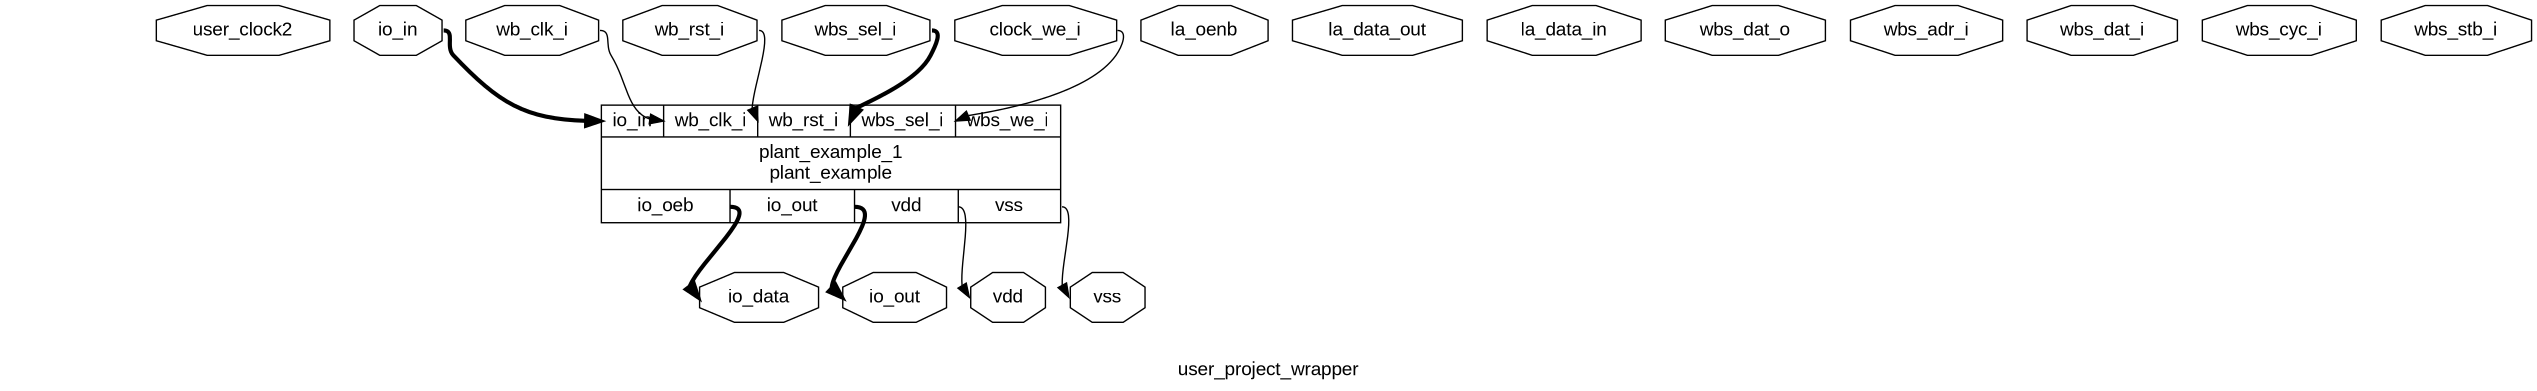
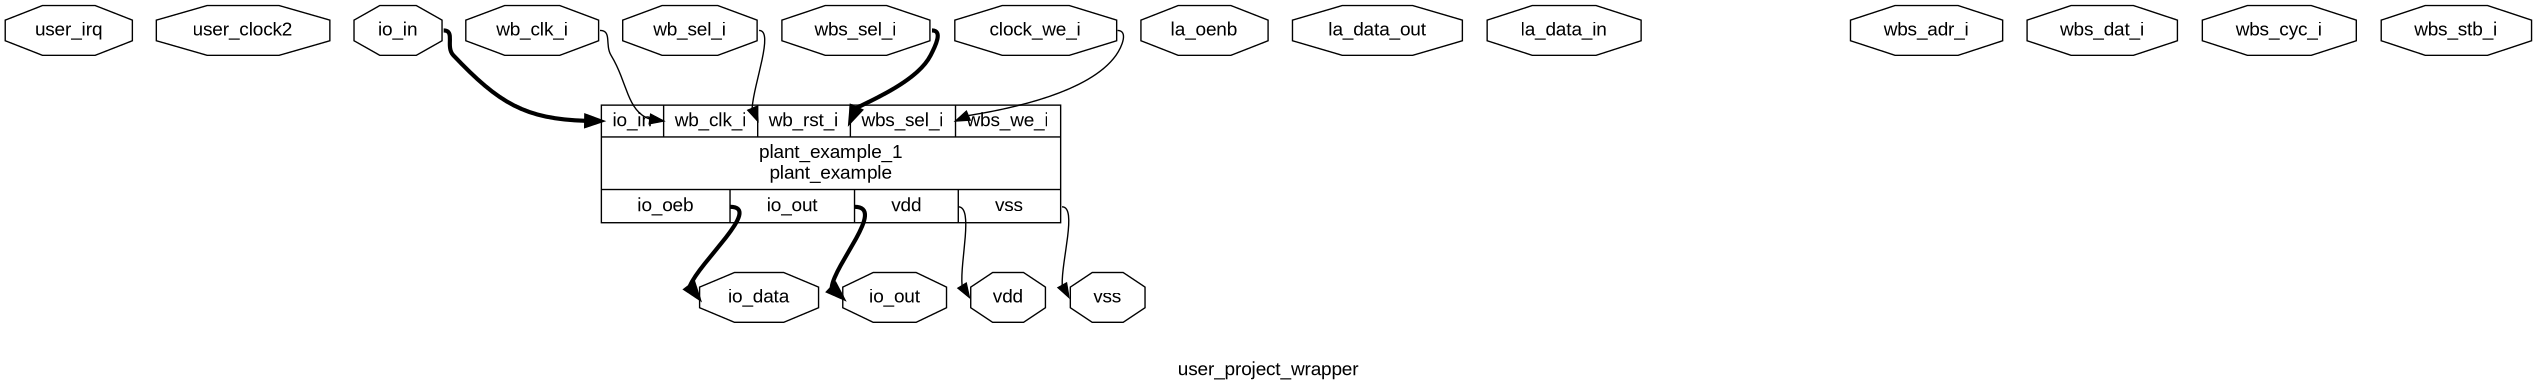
none -> (69, 30)
(690, 30) -> (690, 30)
(1745, 30) -> none
